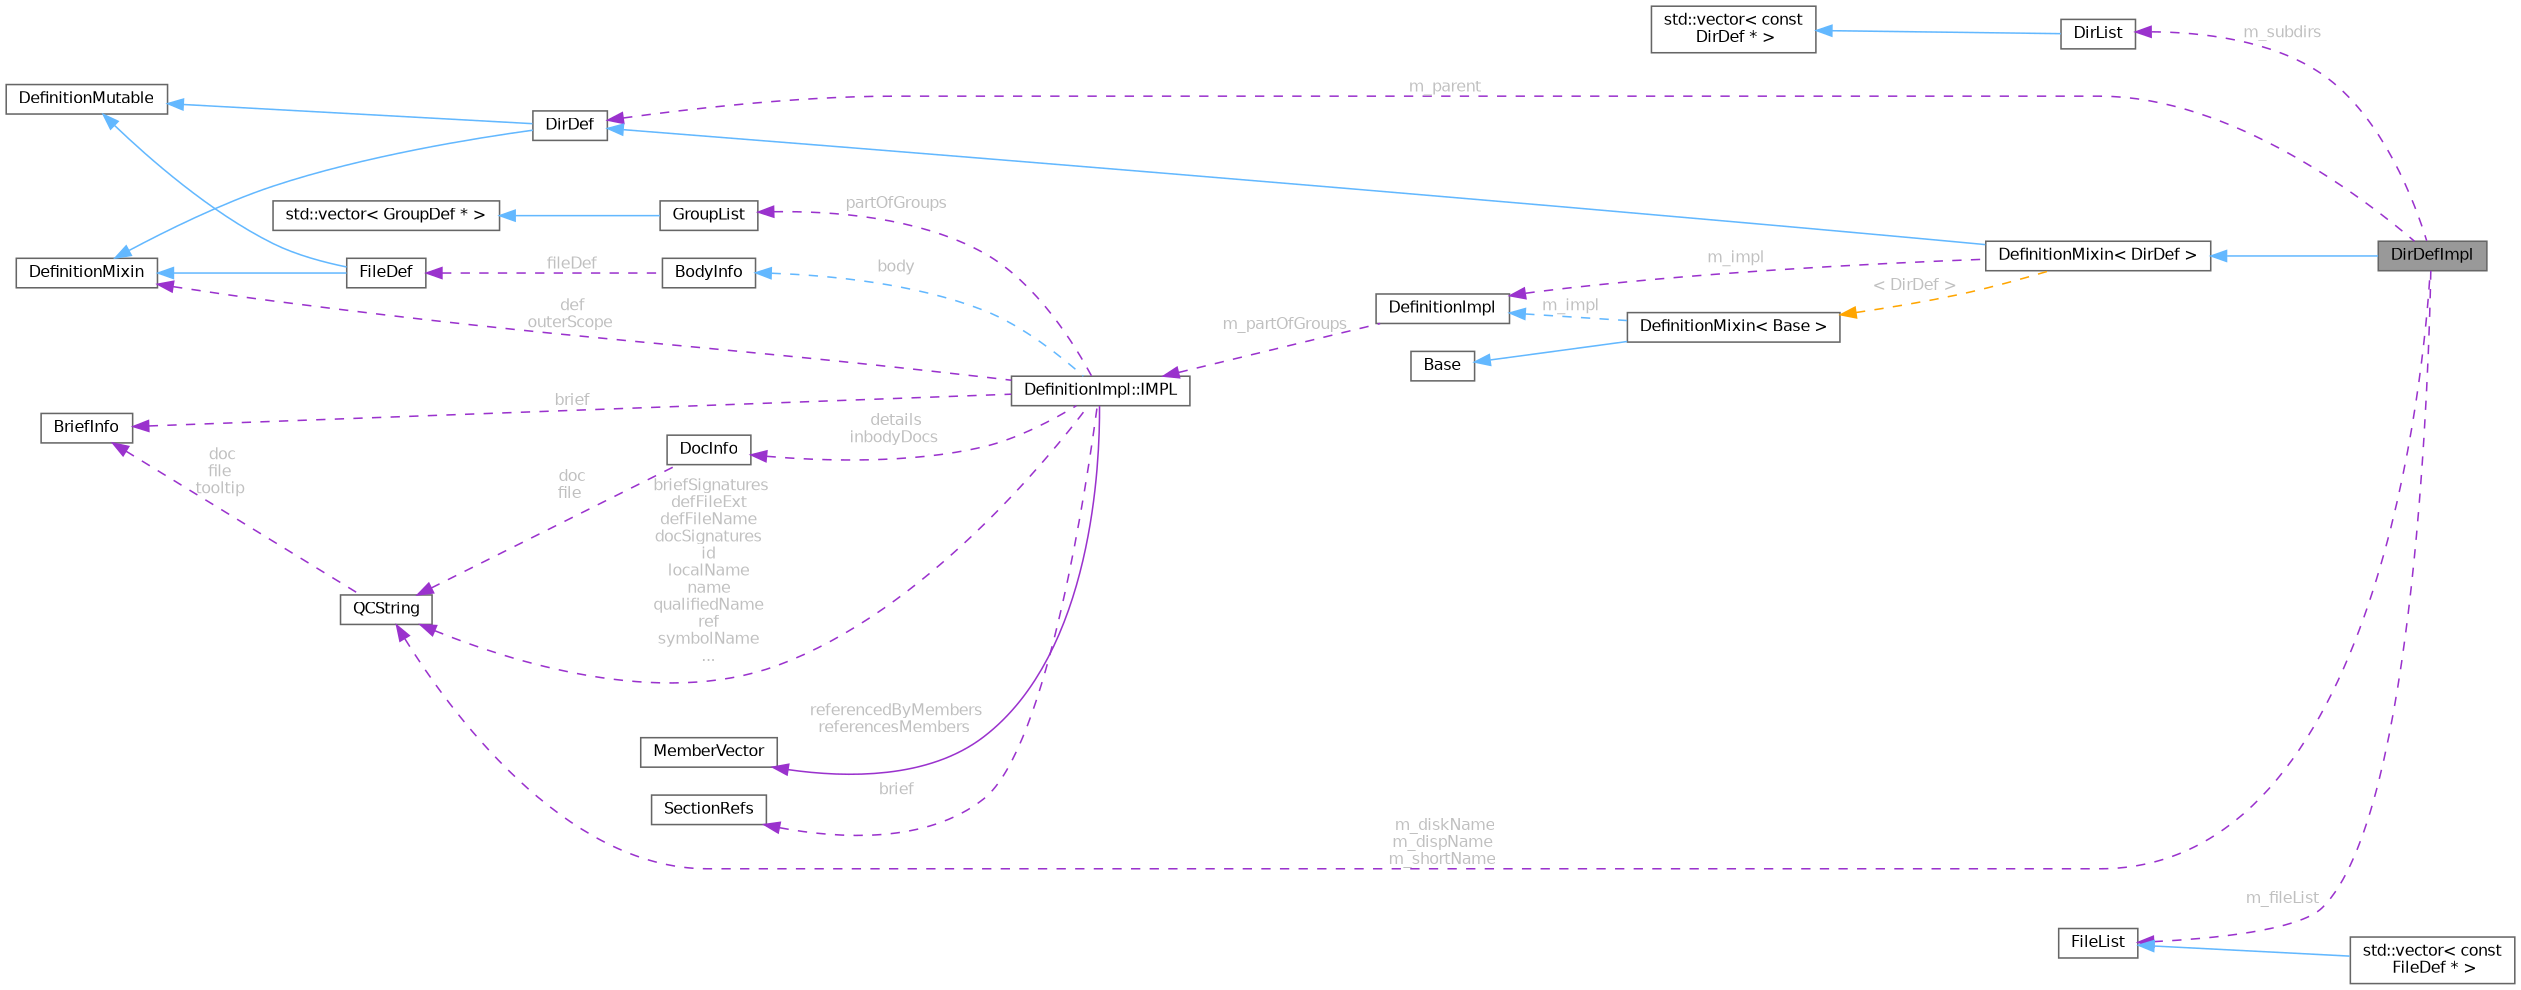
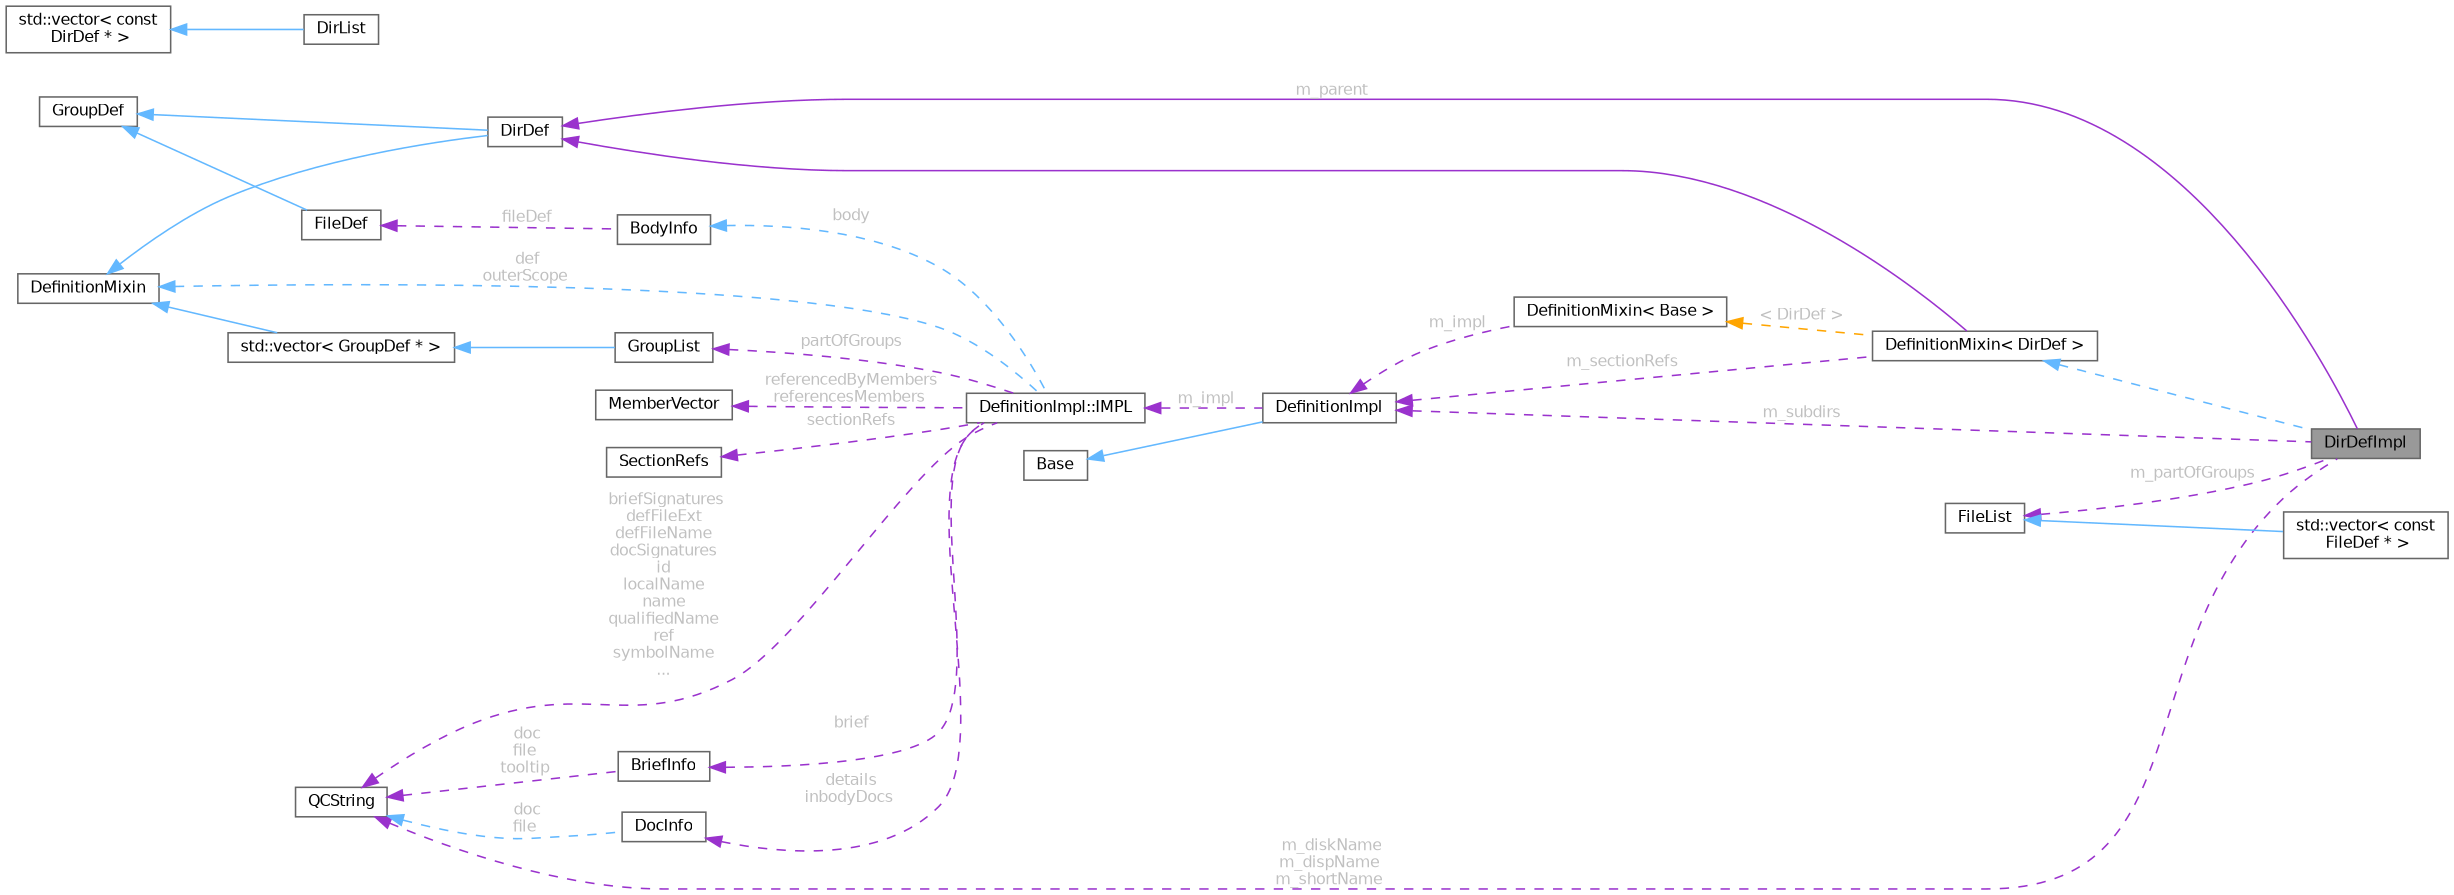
(2331, 81) -> (1862, 426)
(1537, 96) -> (1541, 99)
(87, 99) -> (88, 112)
(1305, 185) -> (1293, 171)
(2303, 256) -> (2185, 397)
(1734, 258) -> (1620, 362)
(260, 273) -> (223, 320)
(1576, 317) -> (1435, 346)
(1283, 325) -> (1204, 399)
(592, 337) -> (618, 290)
(1559, 351) -> (1183, 439)
(243, 523) -> (510, 783)
(554, 526) -> (512, 839)
(1028, 689) -> (857, 407)
(894, 790) -> (849, 421)
(2281, 899) -> (2191, 474)
